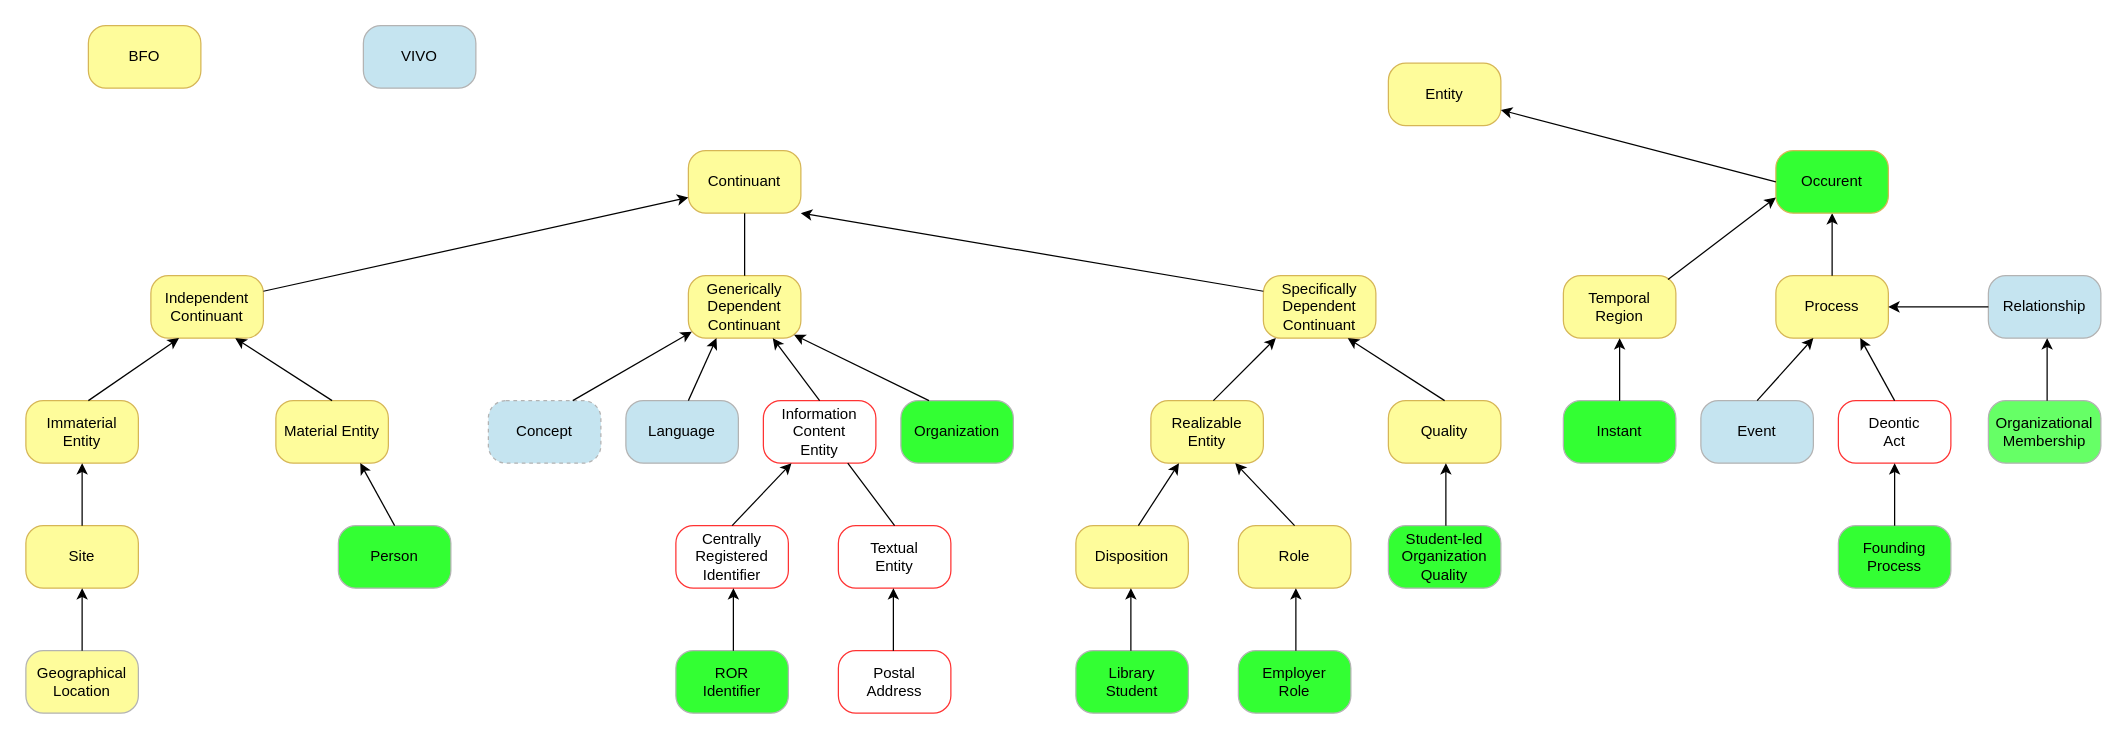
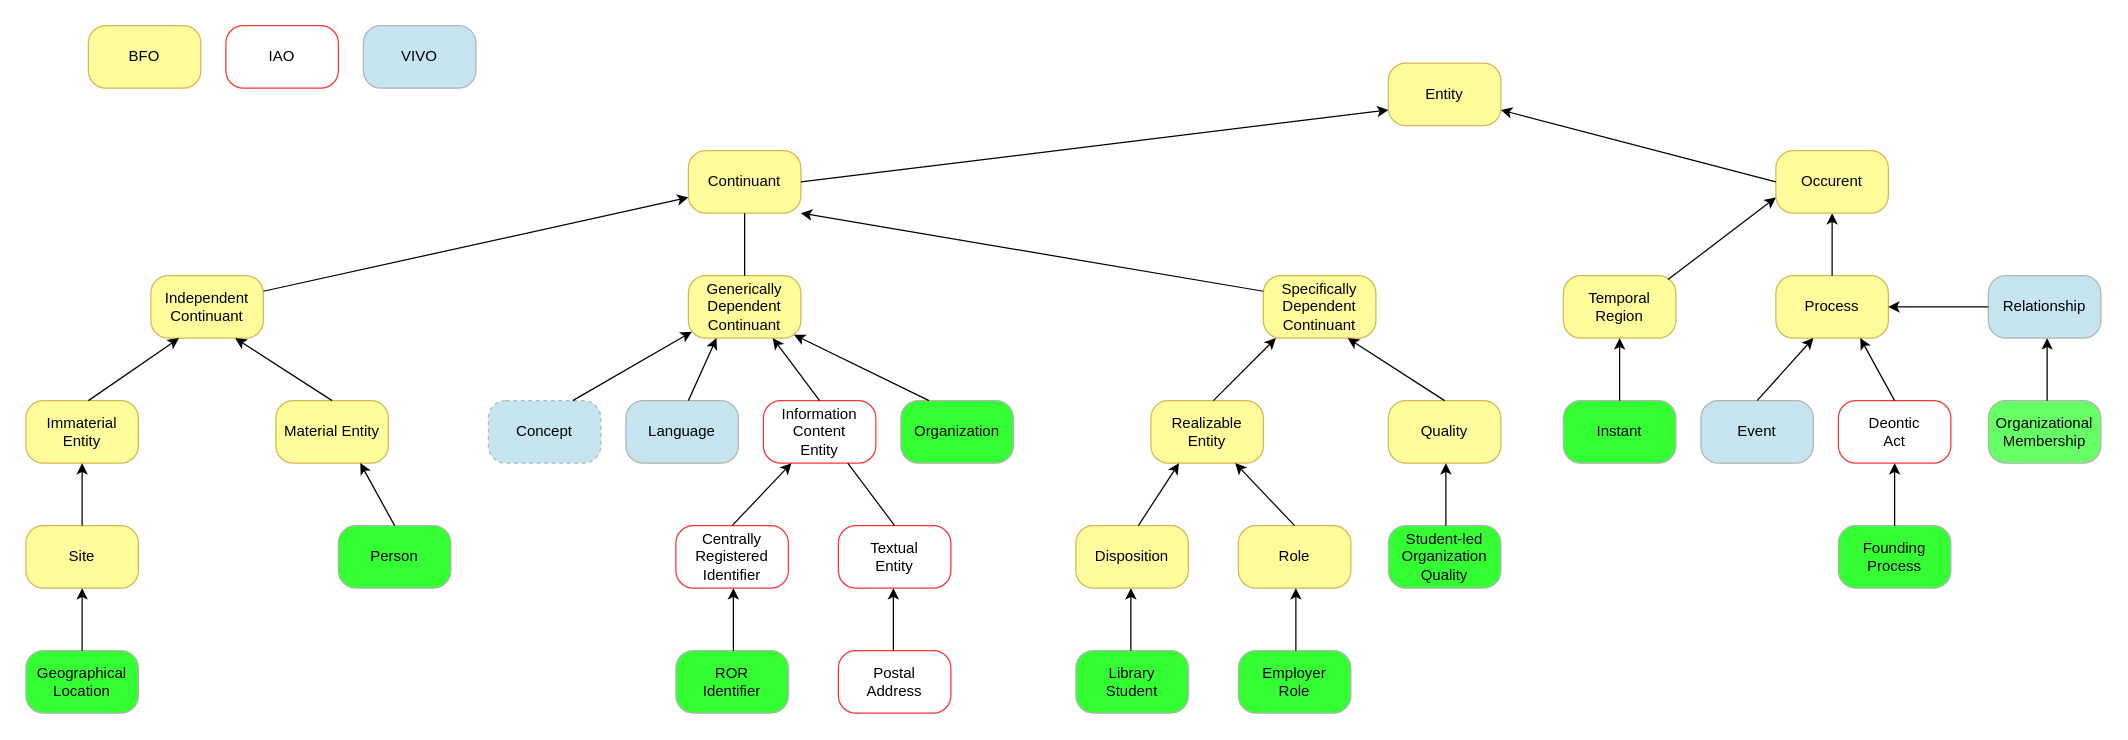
none -> (282, 57)
none -> (1090, 146)
(1832, 182) -> (1832, 182)
(82, 682) -> (82, 682)
